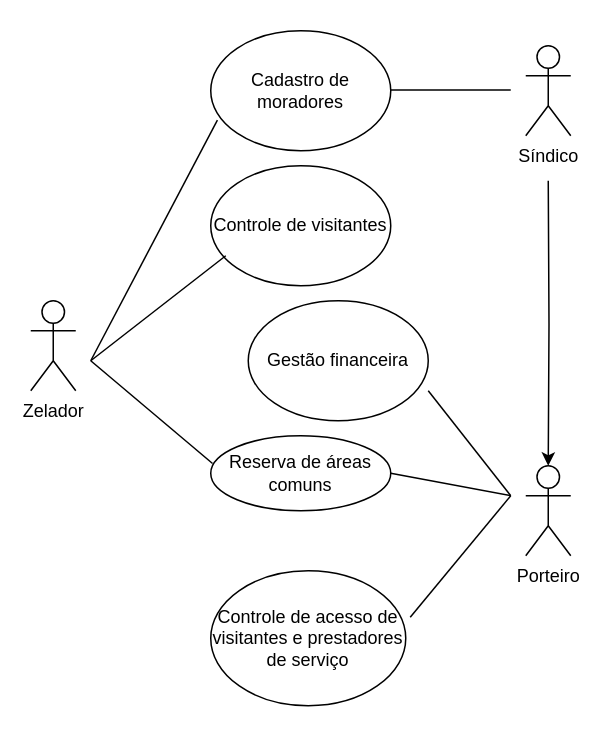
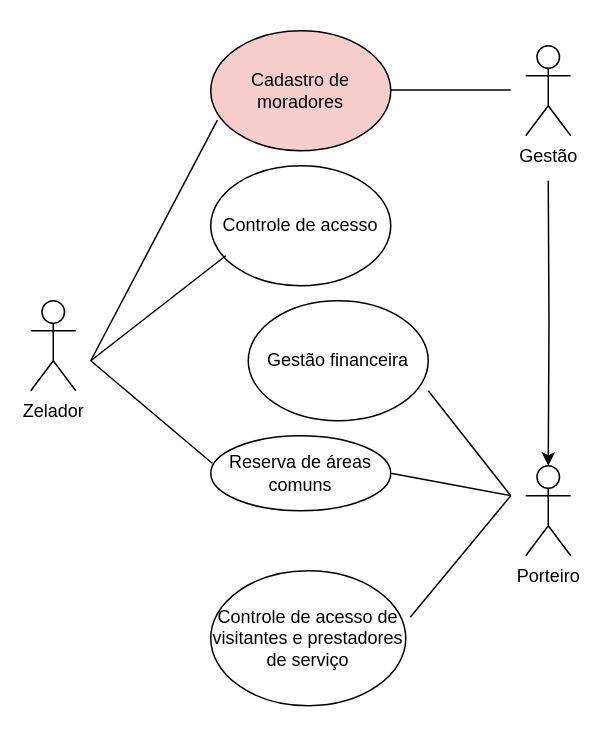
(301, 91) -> (301, 91)
(549, 157) -> (549, 157)
(301, 226) -> (301, 226)
